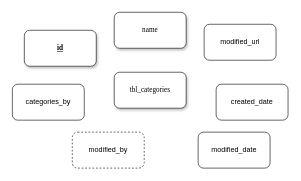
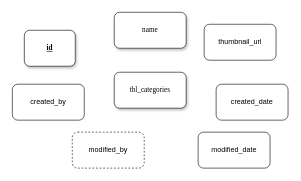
(240, 42) -> (240, 42)
(60, 48) -> (50, 48)
(48, 102) -> (48, 102)
